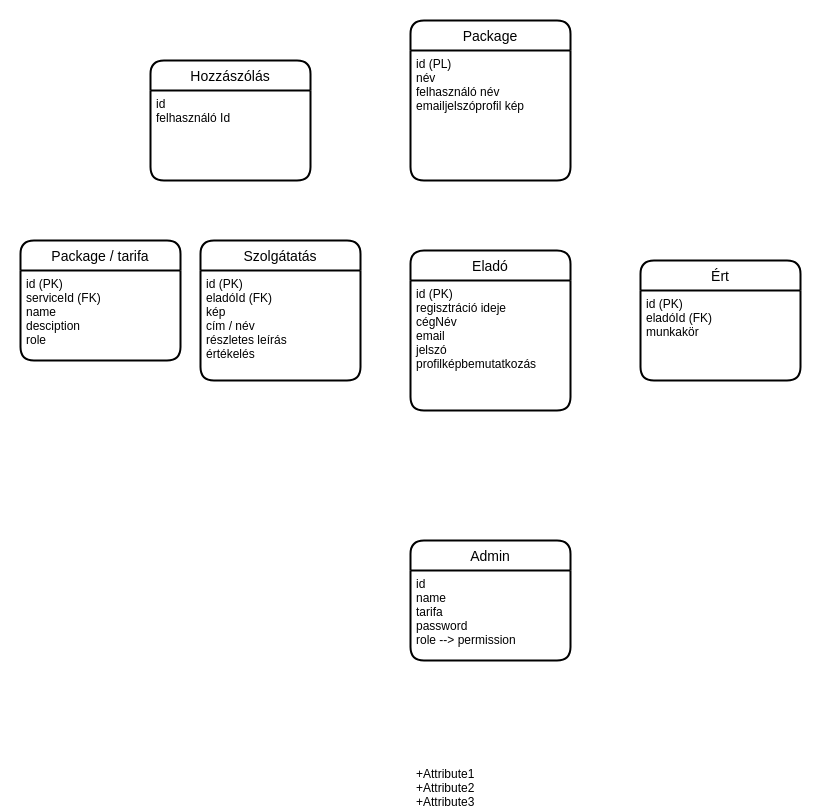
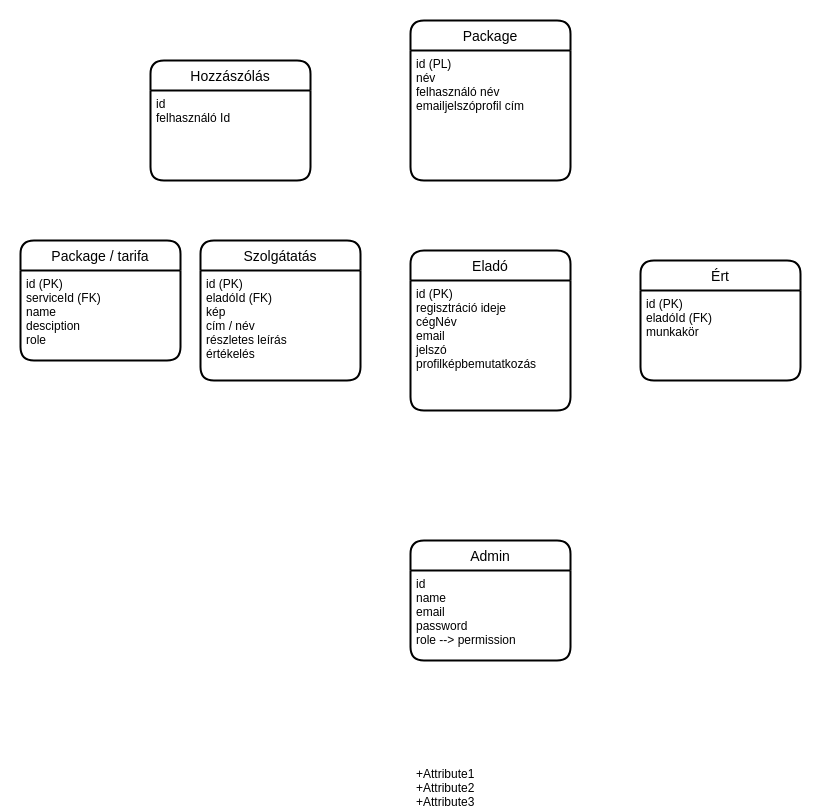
(436, 64) -> (436, 64)
(421, 584) -> (421, 584)
